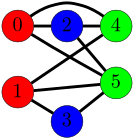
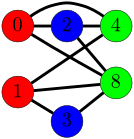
(116, 83) -> (116, 83)
